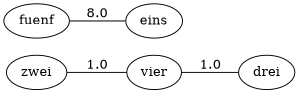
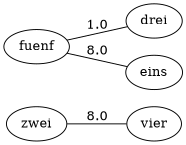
(98, 65) -> (98, 117)
(210, 72) -> (97, 33)
